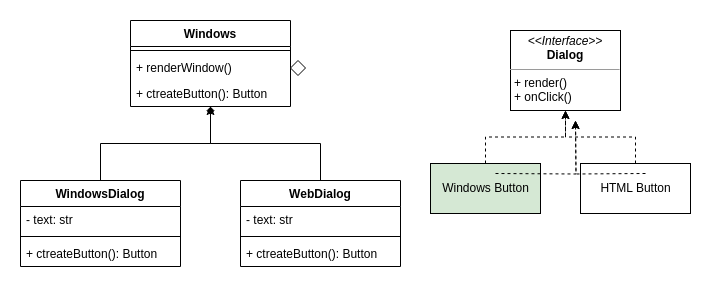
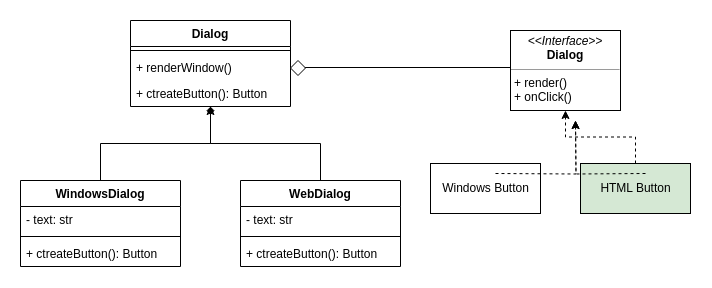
(210, 34) -> (210, 34)
none -> (409, 68)
(511, 137) -> none
(486, 189) -> (486, 189)
(636, 189) -> (636, 189)
